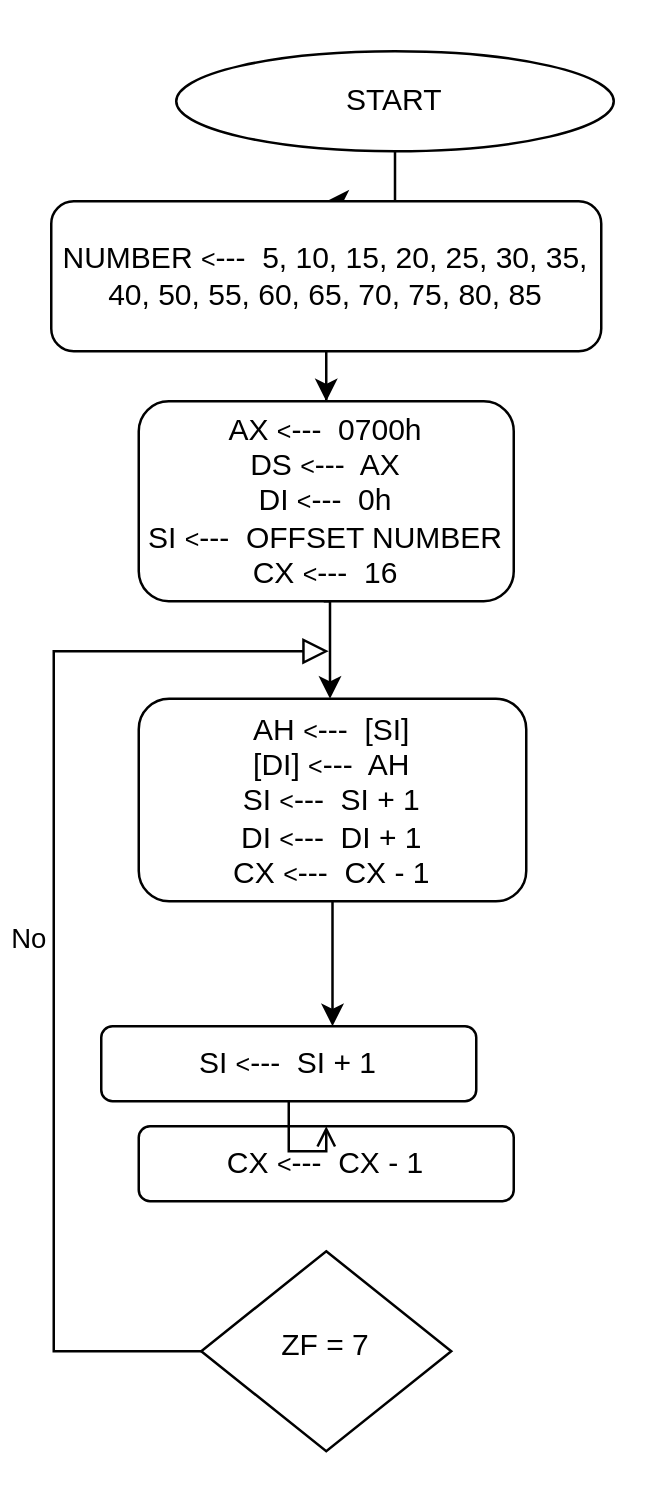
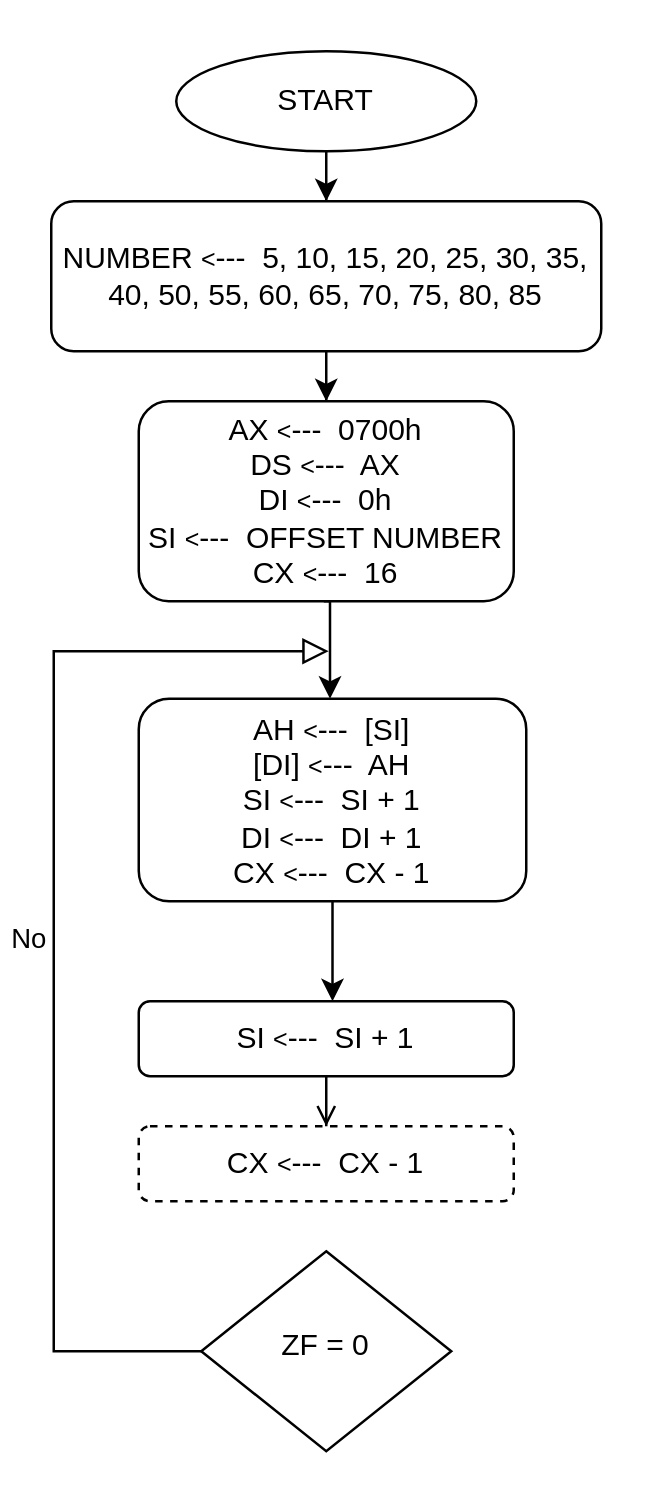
(395, 101) -> (326, 101)
(289, 1064) -> (326, 1039)
(326, 1164) -> (326, 1164)
(326, 1346) -> (326, 1346)
